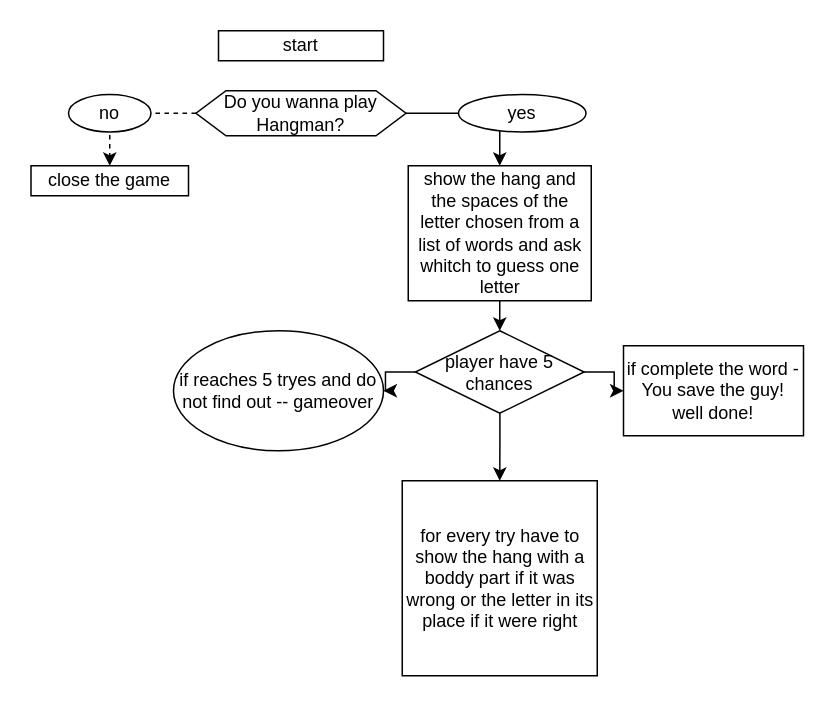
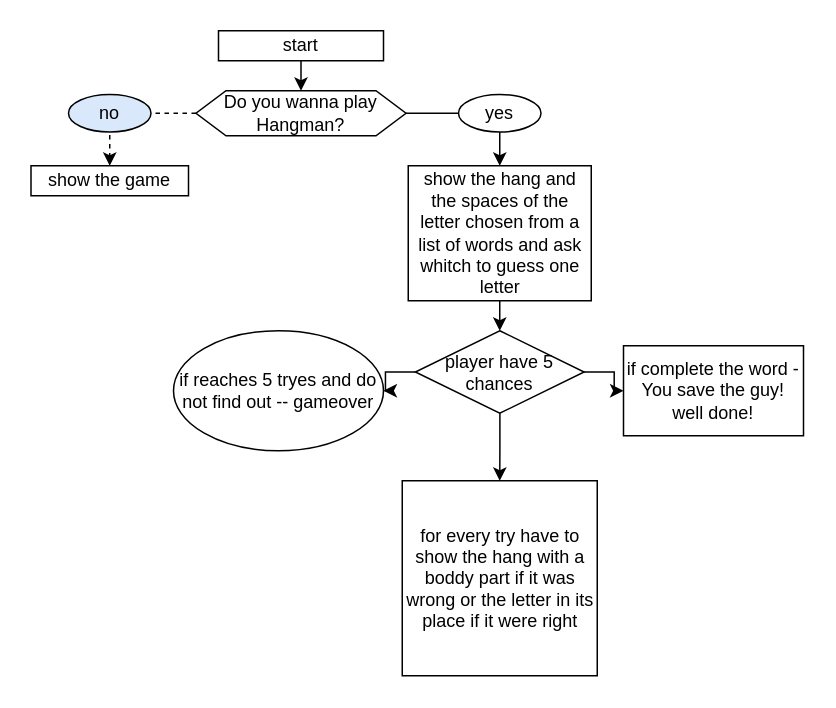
none -> (301, 71)
(110, 113) -> (110, 113)
(522, 113) -> (500, 113)
(110, 181) -> (110, 181)
